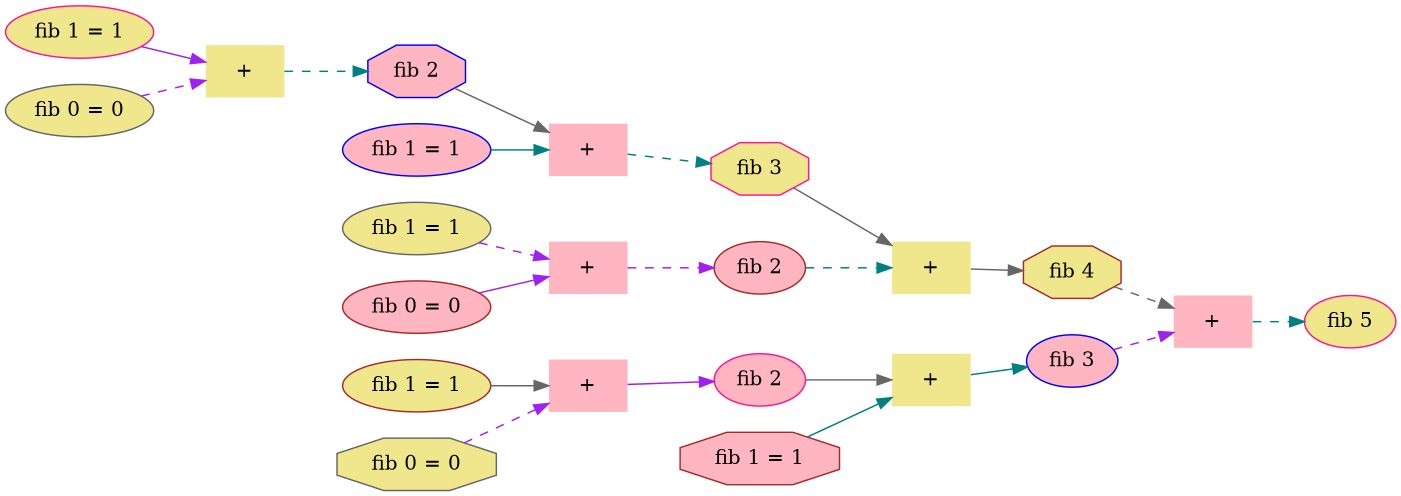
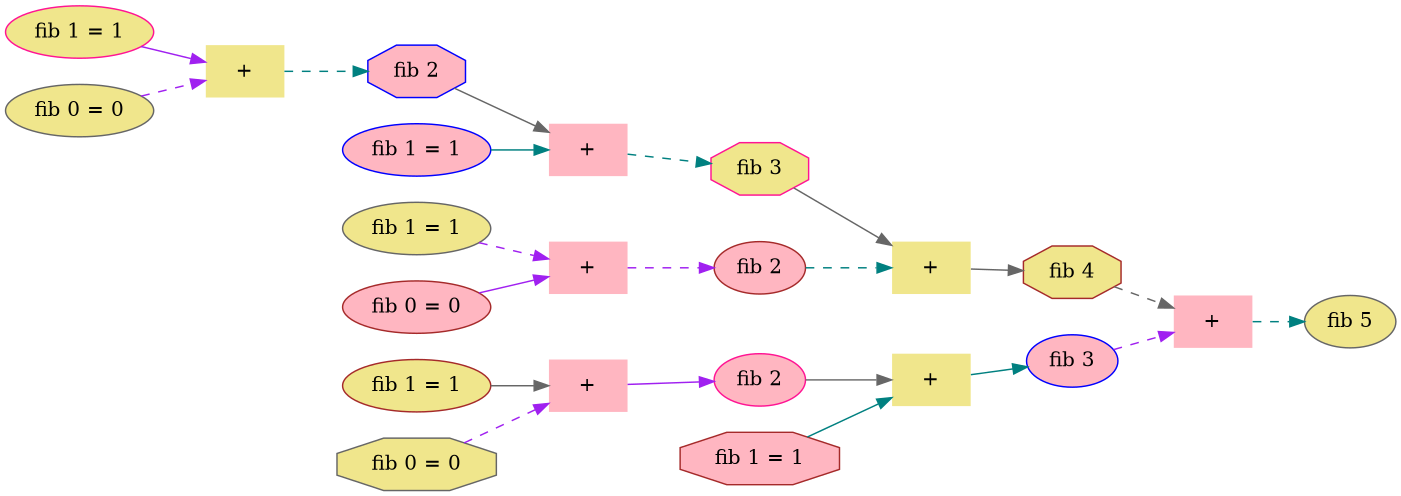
(1350, 322) -> (1350, 322)
